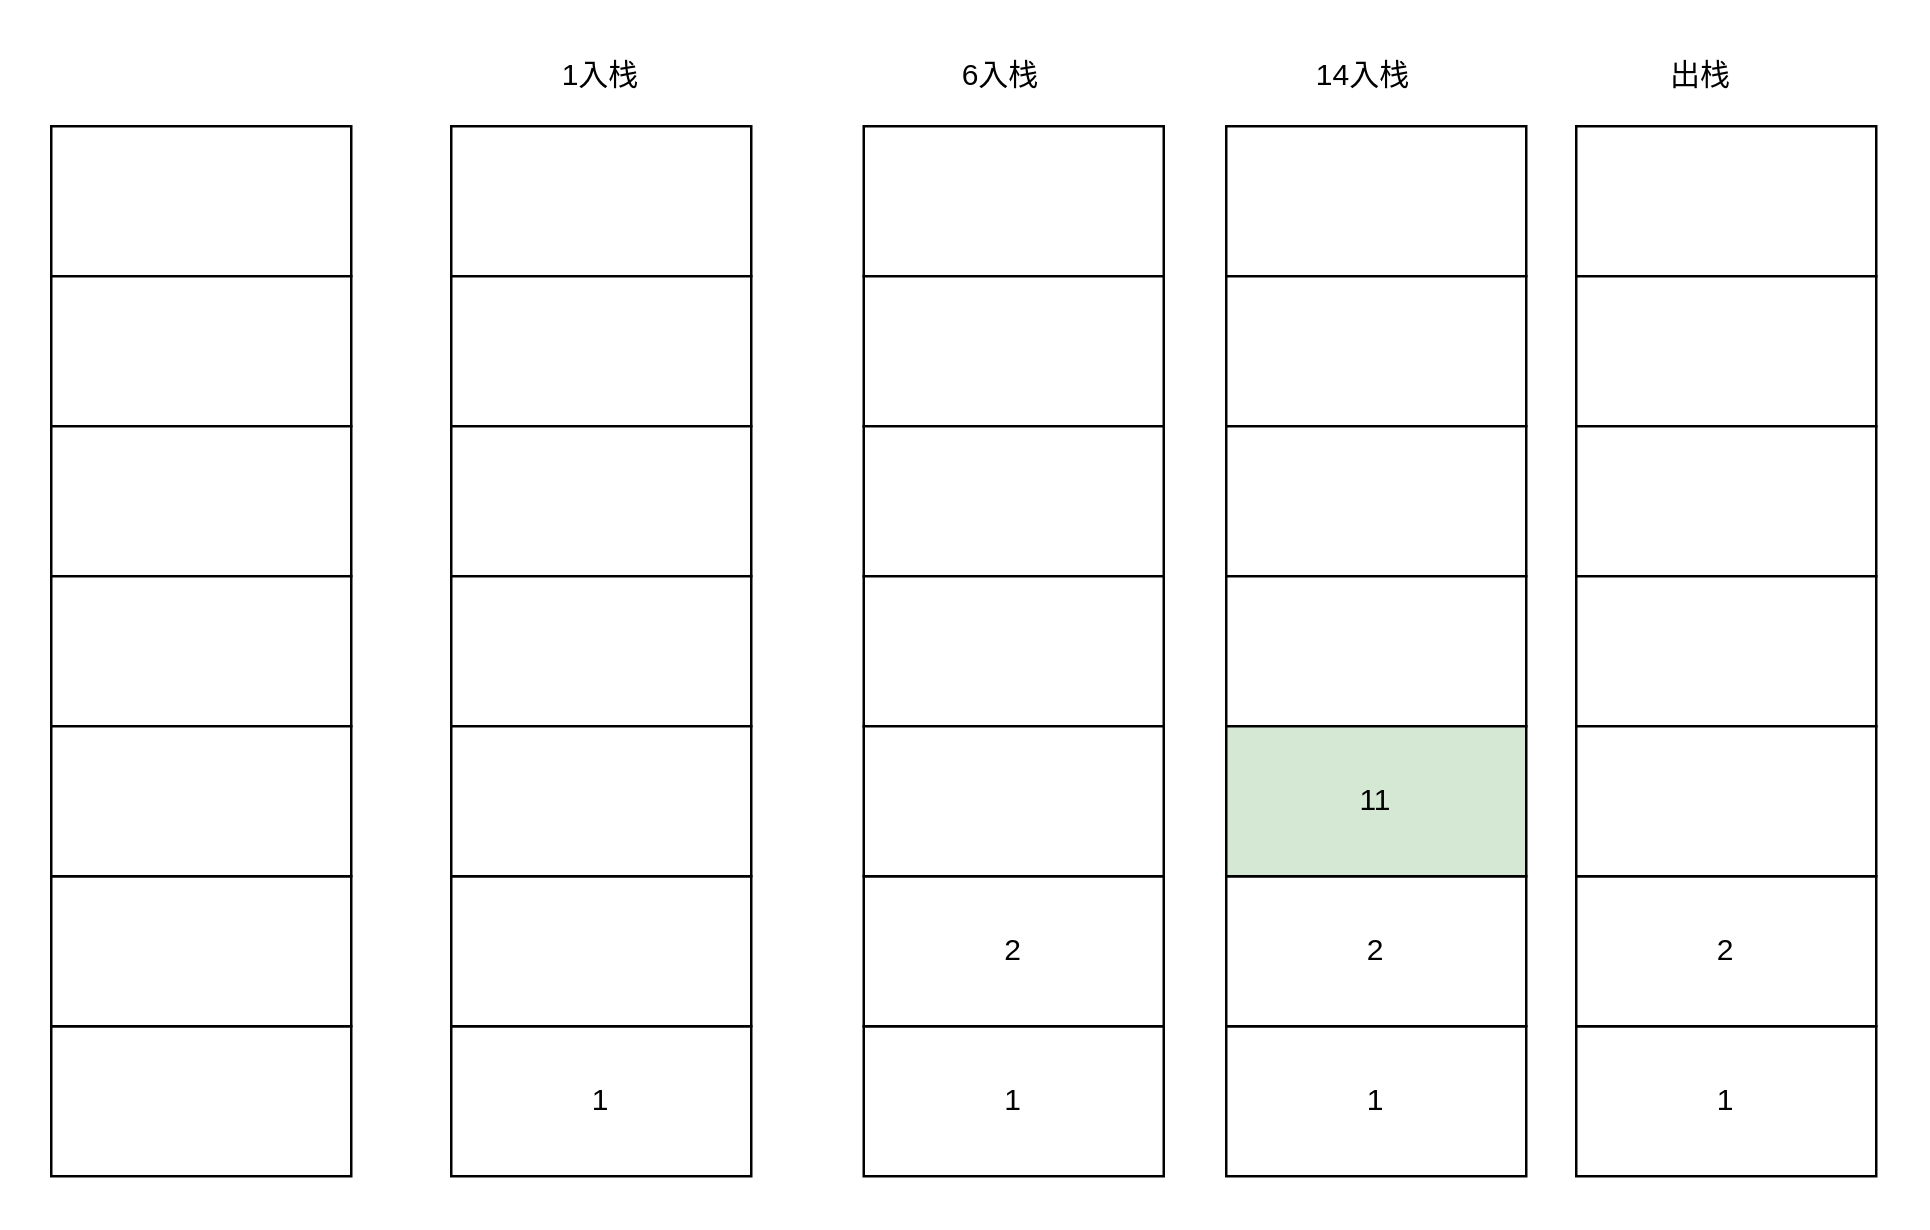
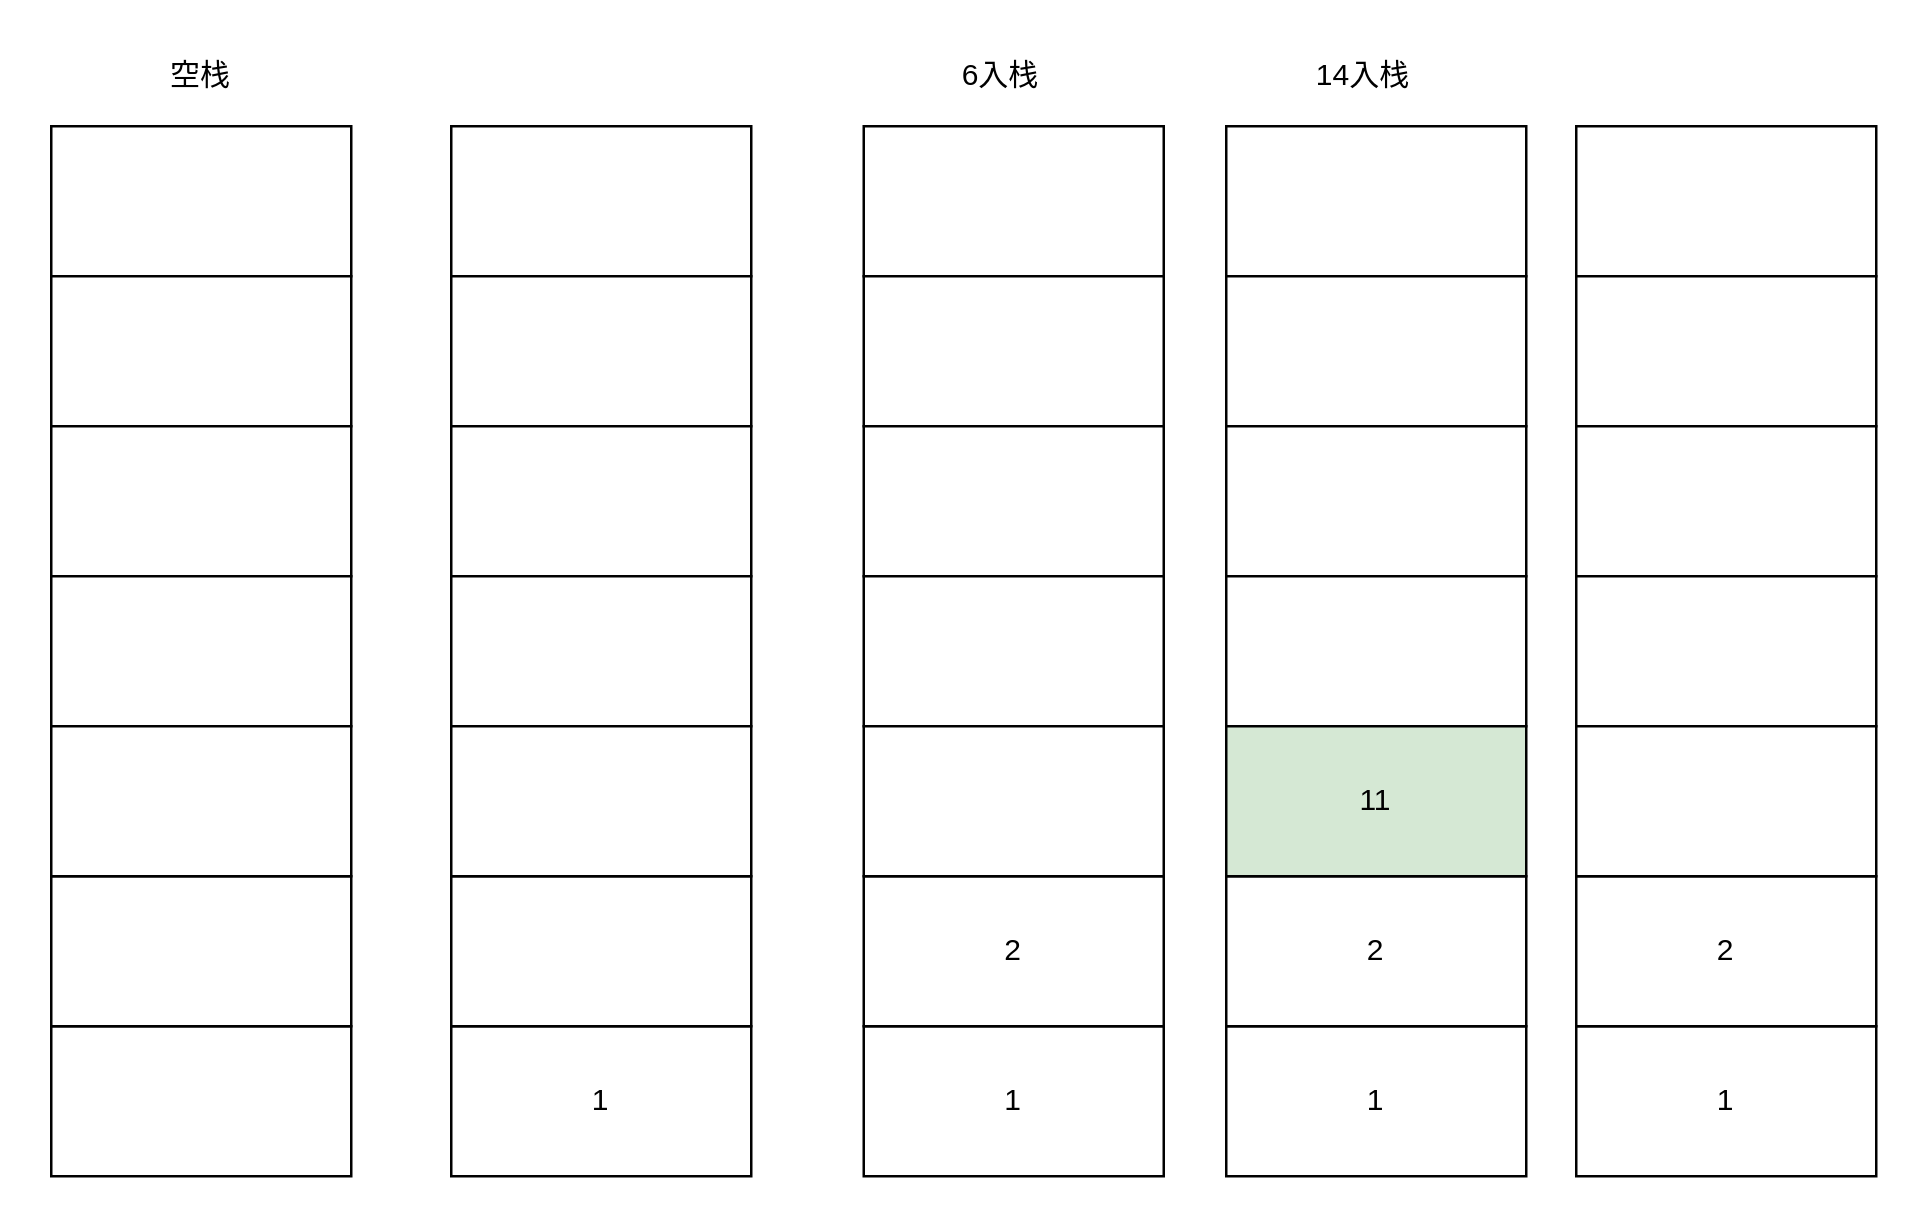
none -> (201, 76)
(601, 76) -> none
(1701, 76) -> none
